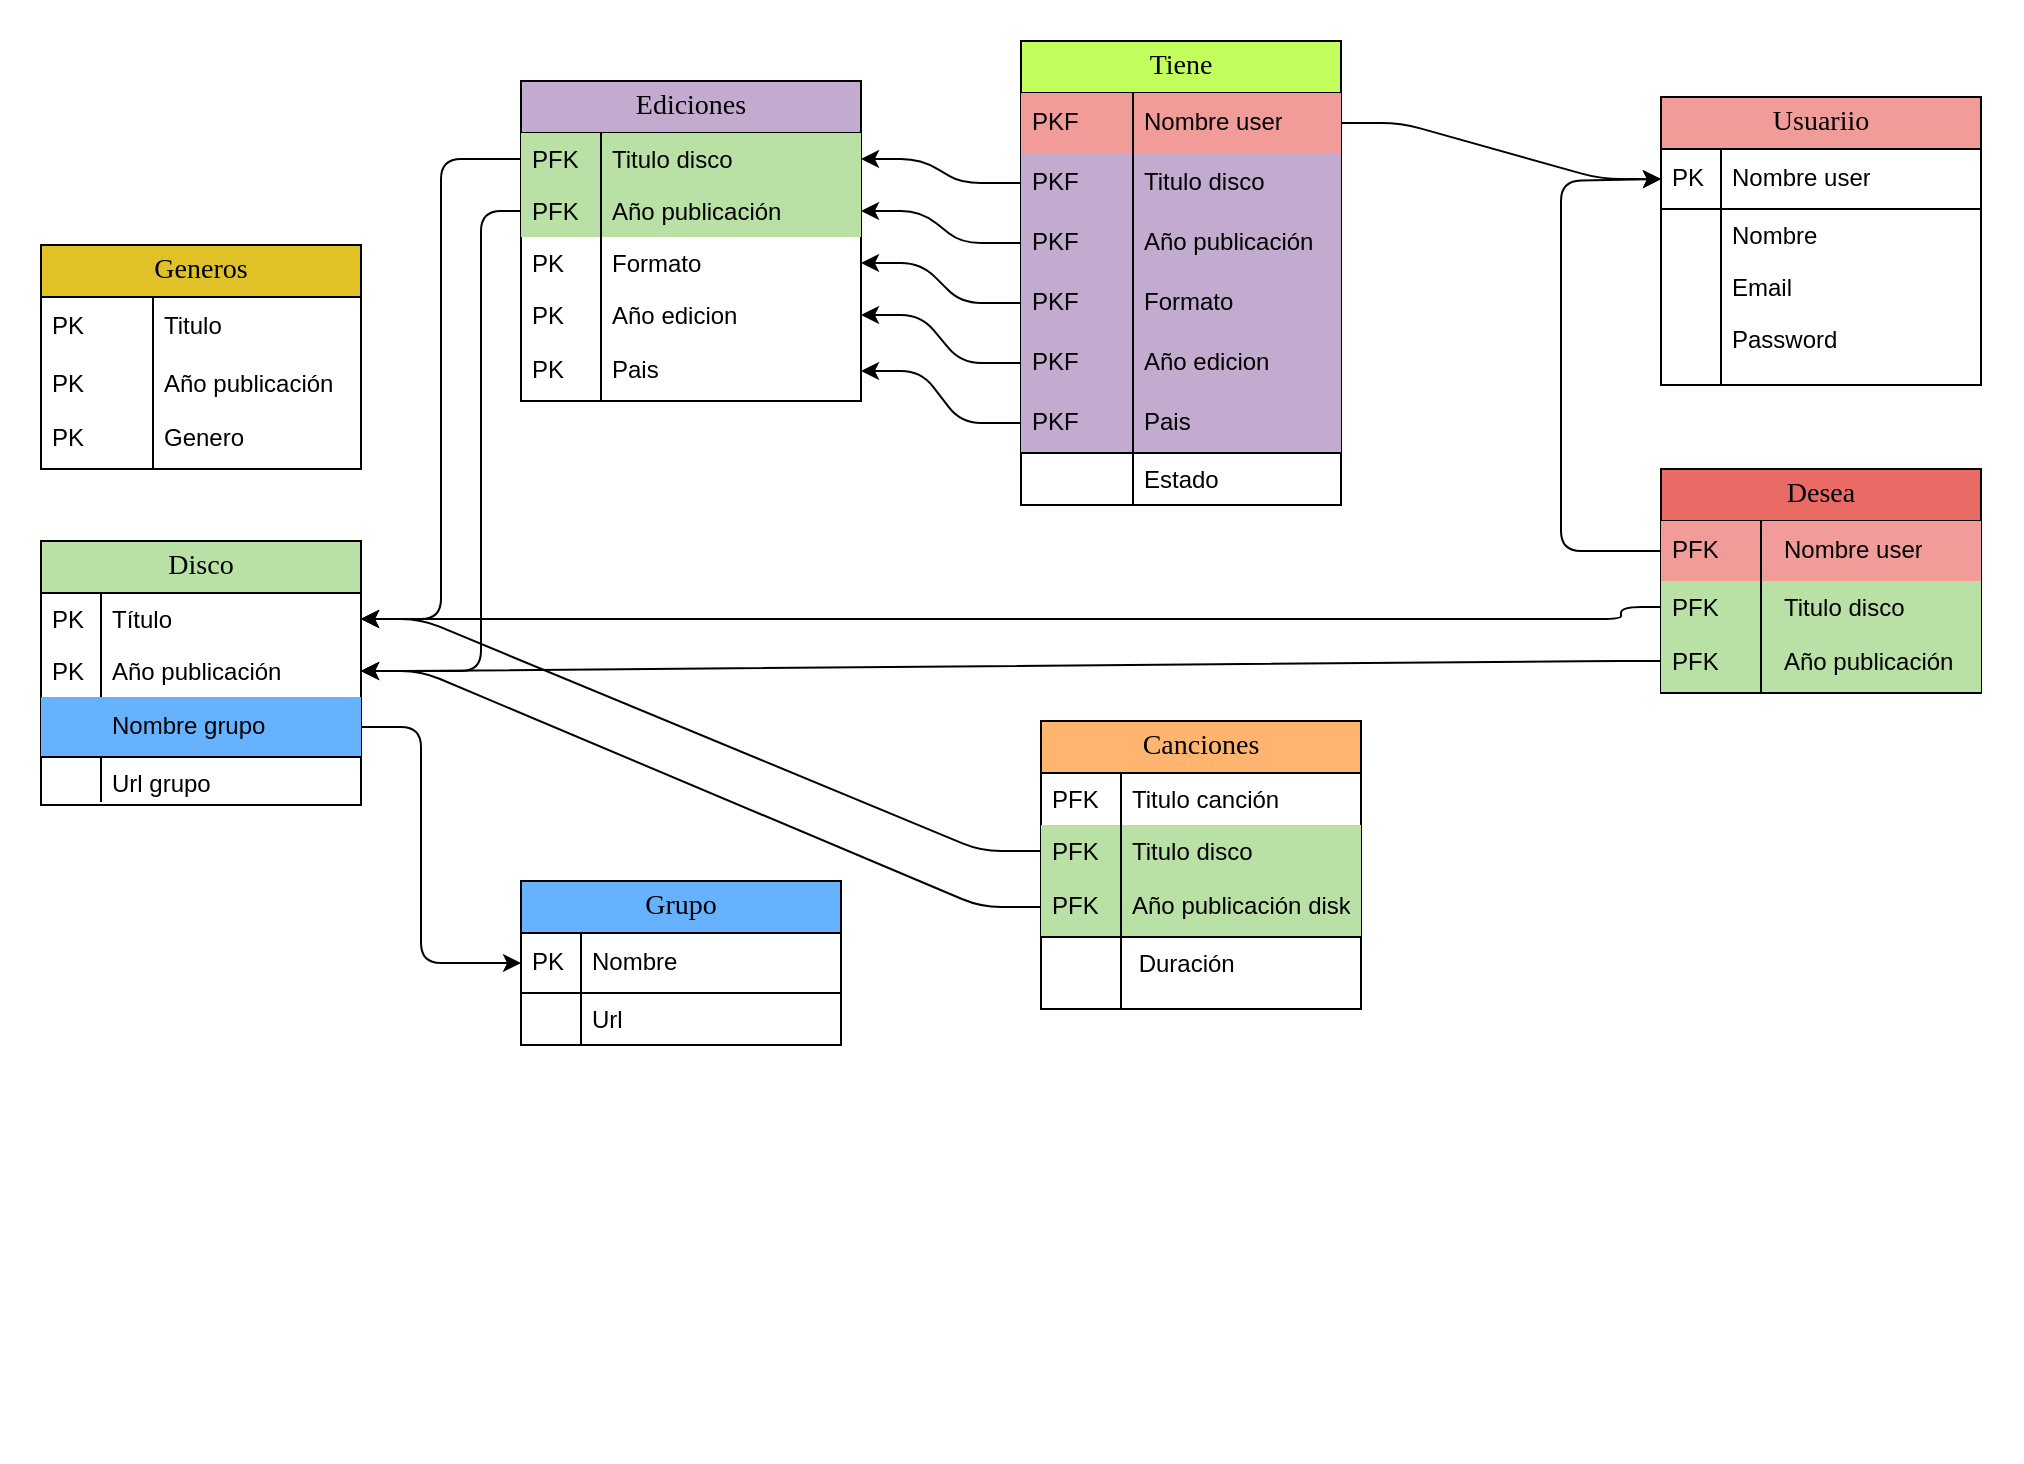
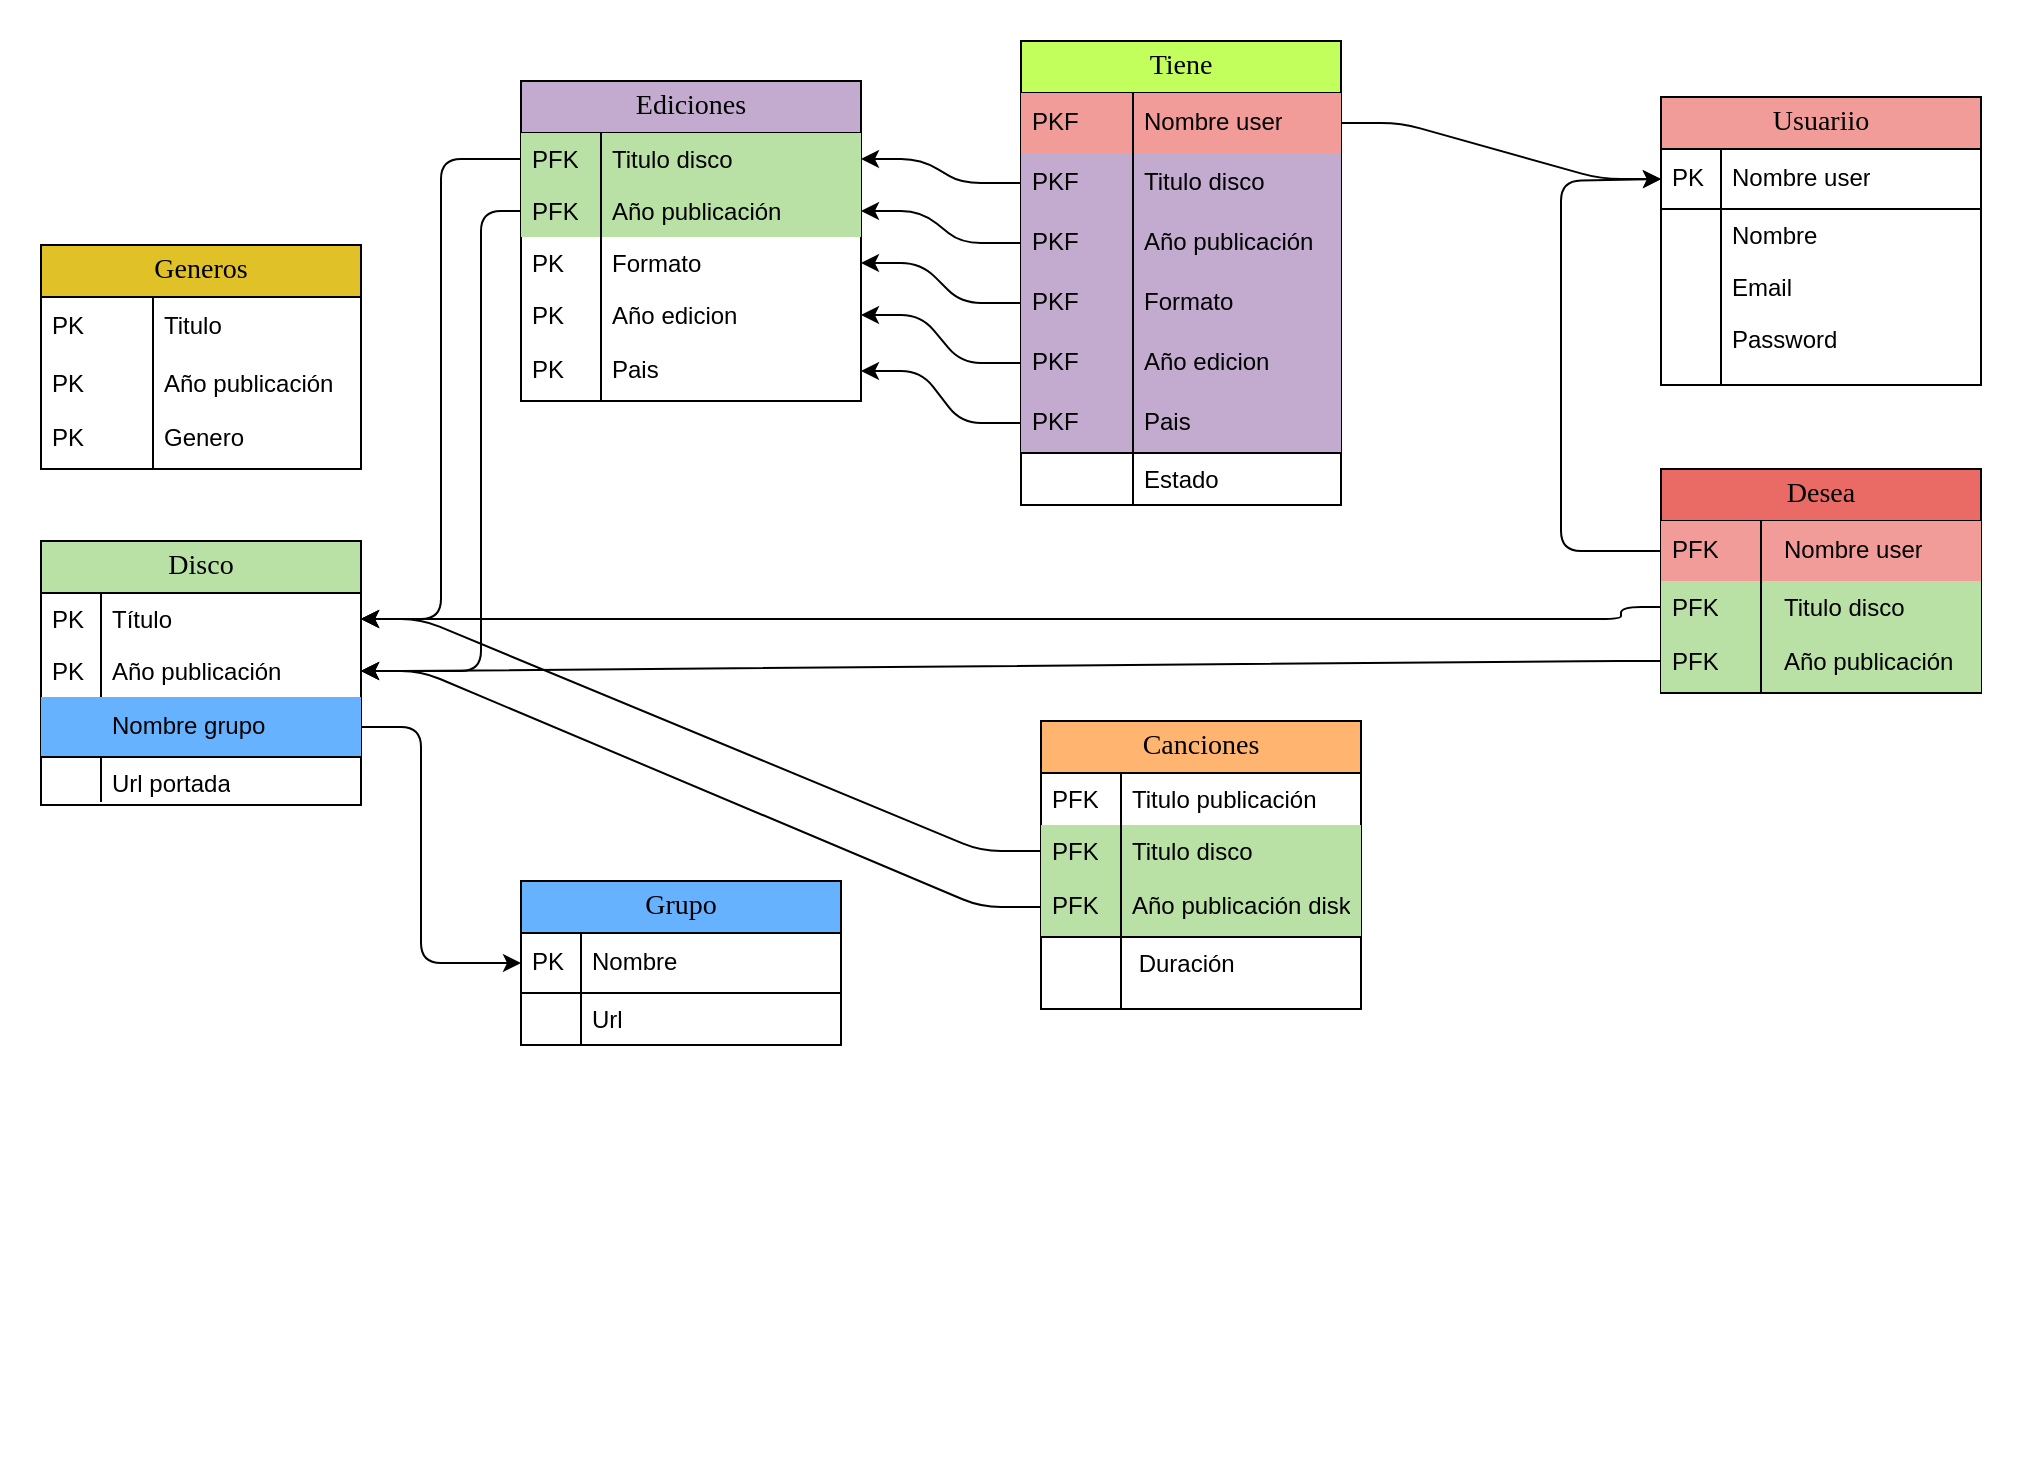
(167, 785) -> (181, 785)
(1195, 801) -> (1215, 801)
